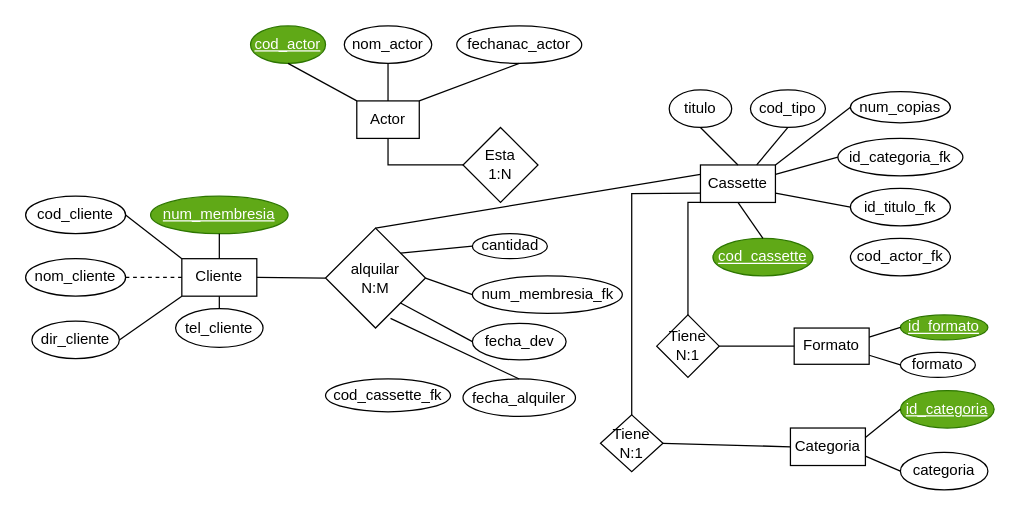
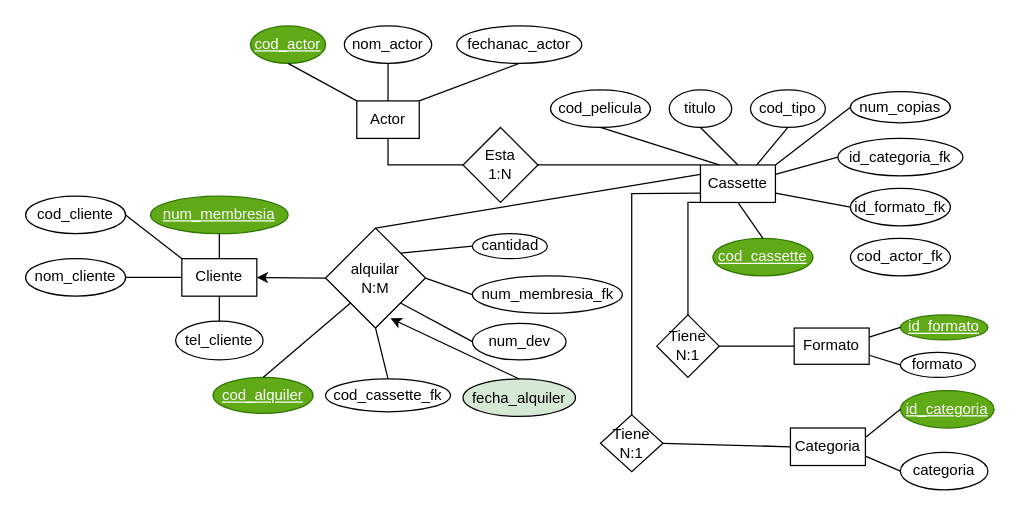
none -> (601, 108)
none -> (660, 146)
none -> (619, 165)
(901, 207) -> (901, 207)
(153, 277) -> (153, 277)
(262, 277) -> (266, 277)
(151, 318) -> none
(395, 320) -> (399, 322)
(219, 328) -> (219, 340)
(76, 340) -> none
none -> (307, 340)
(520, 342) -> (520, 342)
none -> (382, 353)
none -> (263, 395)
(519, 398) -> (519, 398)
